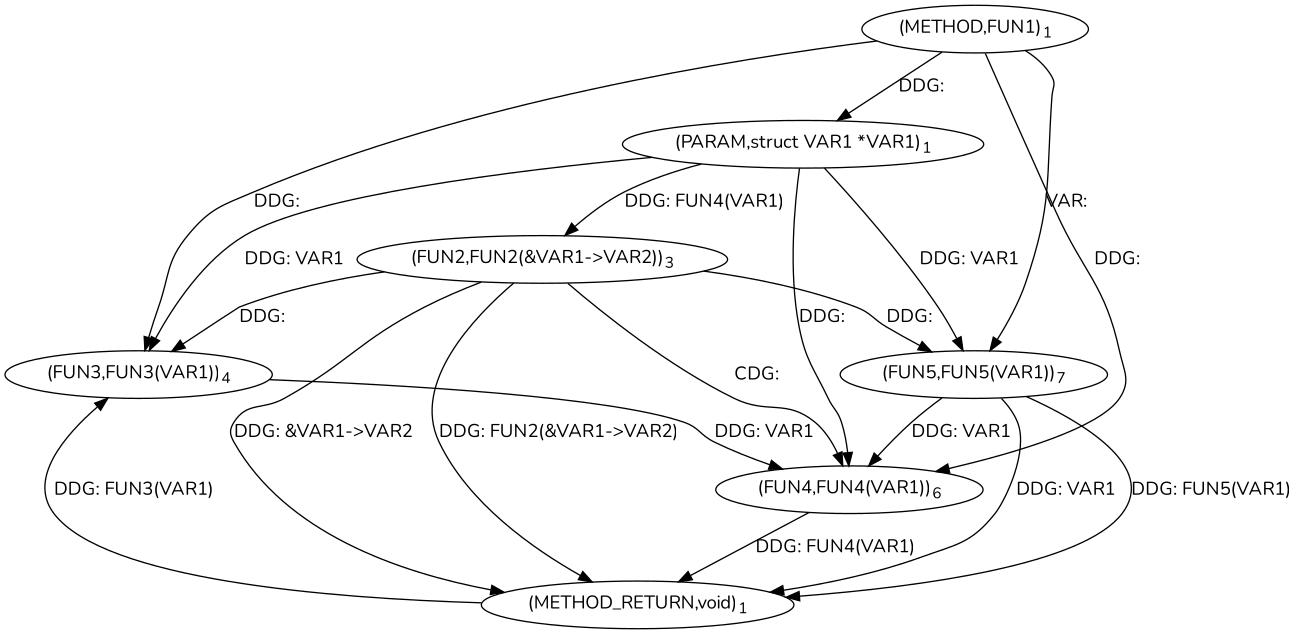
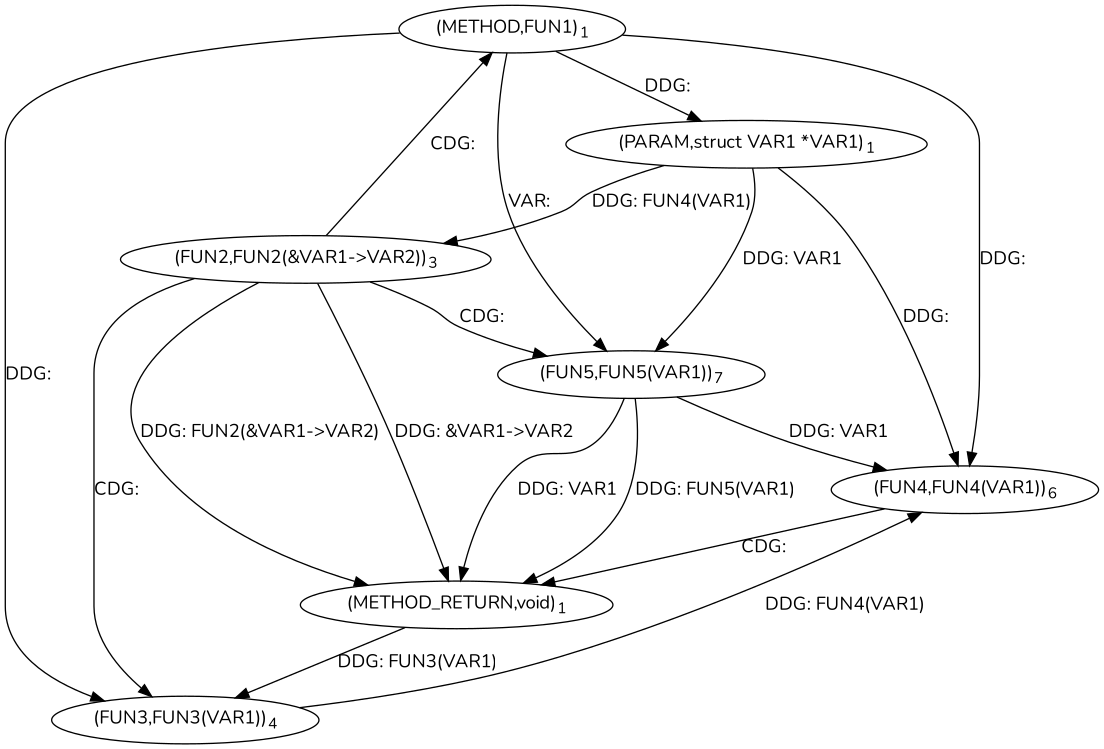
(377, 195) -> none
(265, 317) -> (119, 490)
(912, 317) -> (484, 317)
(700, 380) -> (405, 149)
(765, 432) -> (845, 605)
(836, 547) -> (766, 547)
